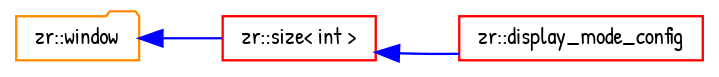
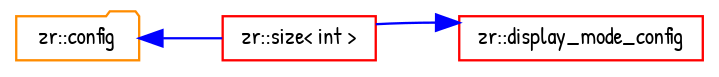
(78, 38) -> (78, 38)
(429, 54) -> (406, 23)
